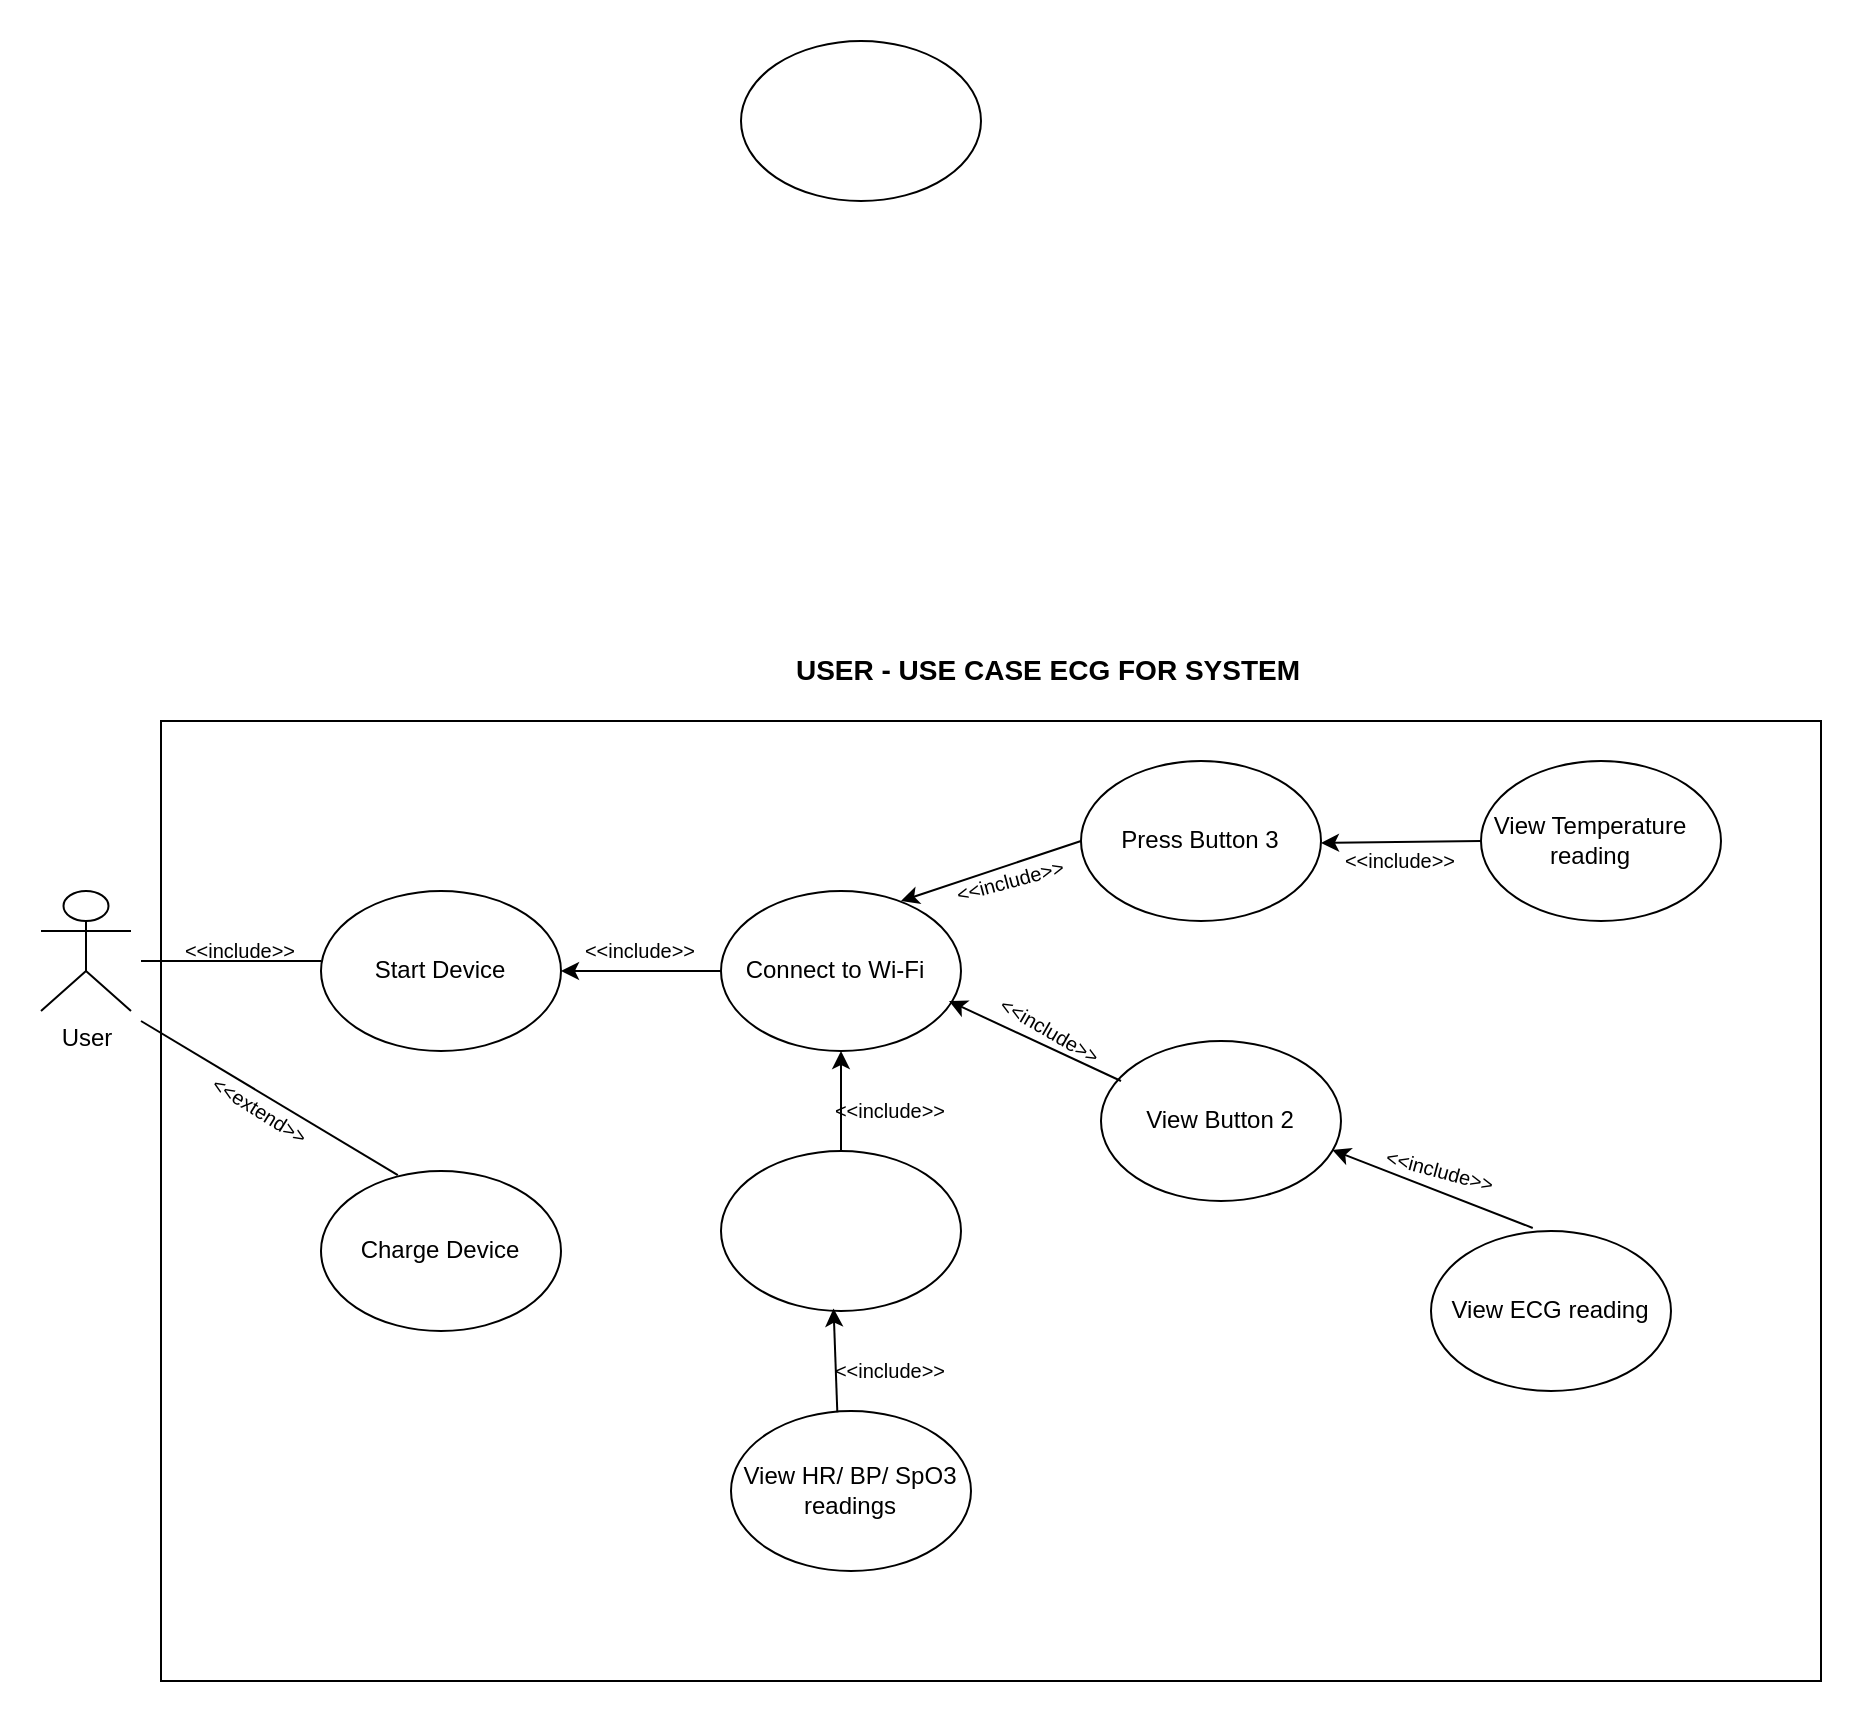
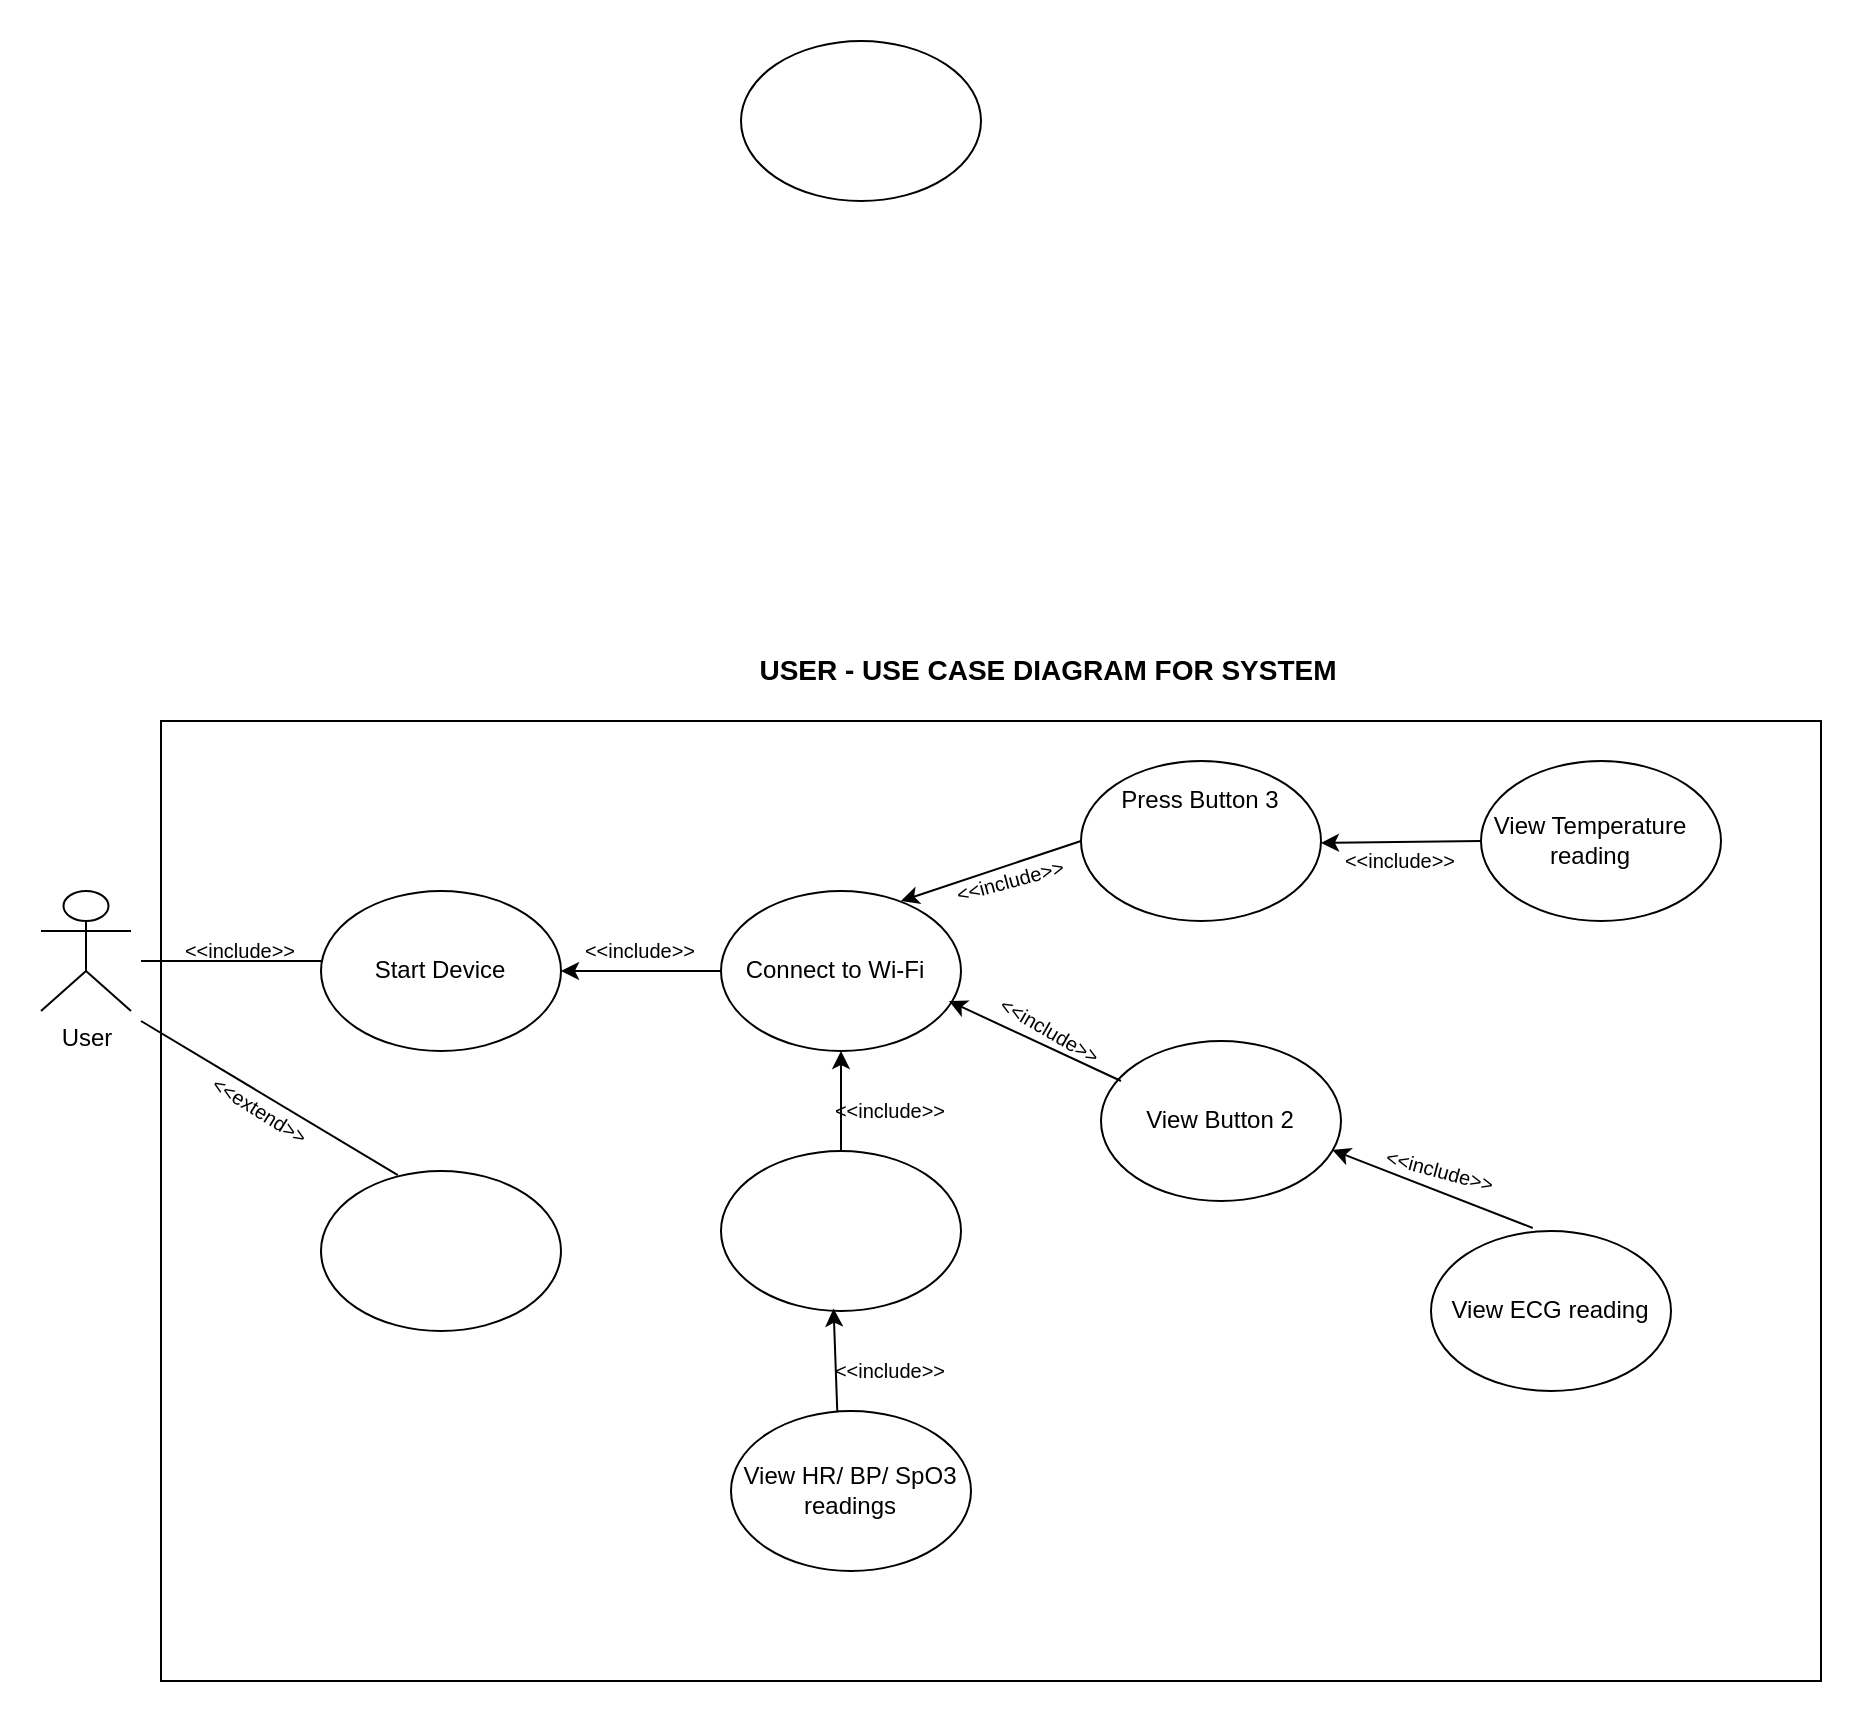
(1049, 671) -> (1049, 671)
(1201, 841) -> (1201, 801)
(441, 1251) -> none
